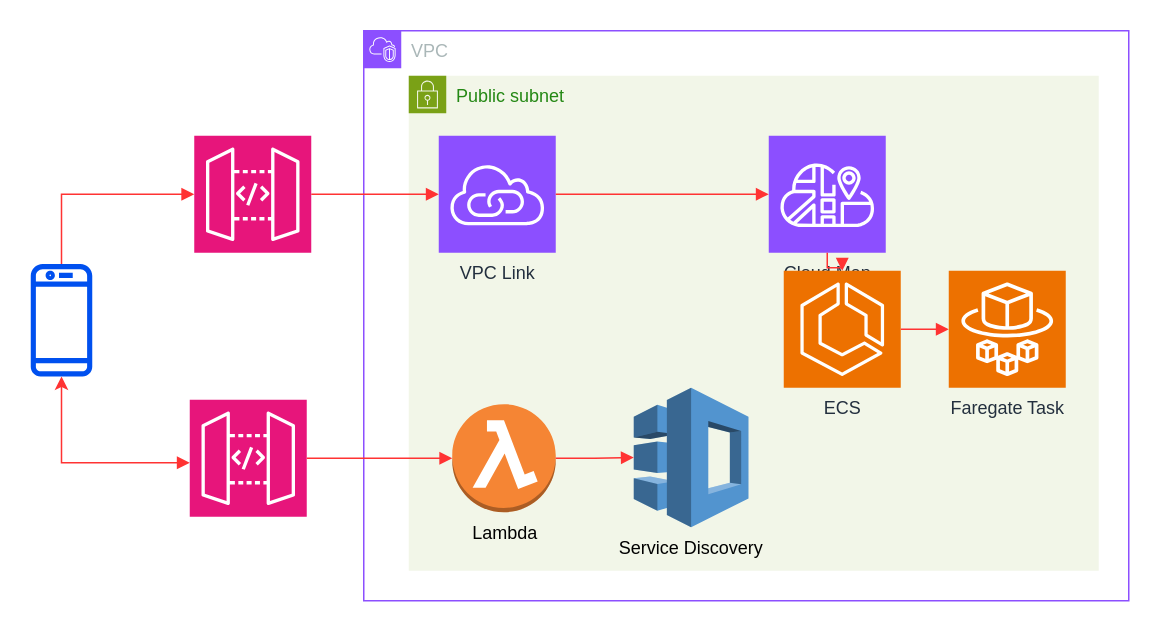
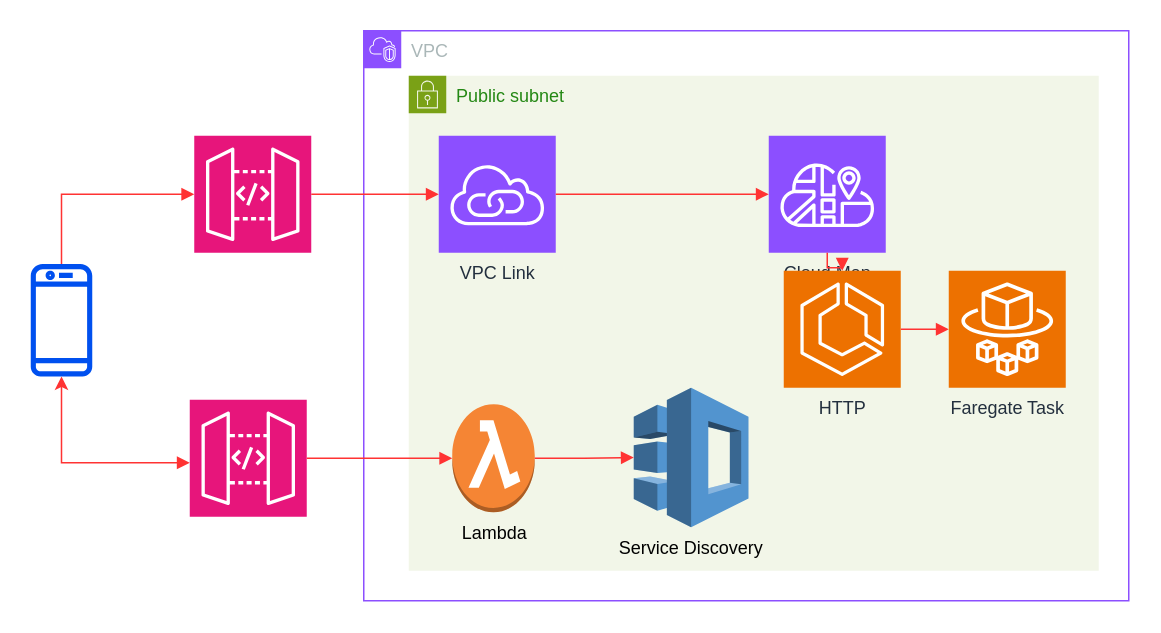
(843, 409) -> (843, 409)
(504, 458) -> (494, 458)
